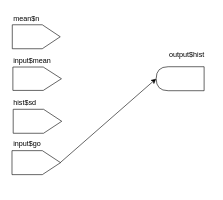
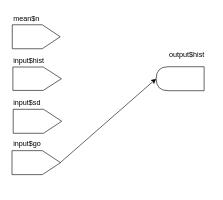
(33, 60) -> (32, 60)
(27, 103) -> (29, 103)
